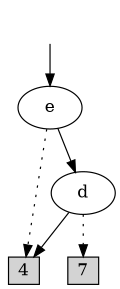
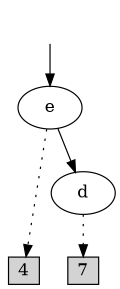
(55, 230) -> none
